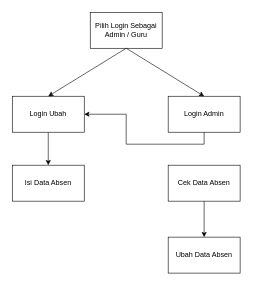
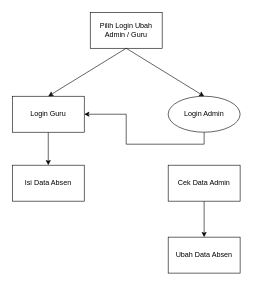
(126, 30) -> (126, 30)
(48, 114) -> (48, 114)
(204, 114) -> (204, 114)
(204, 183) -> (204, 183)
